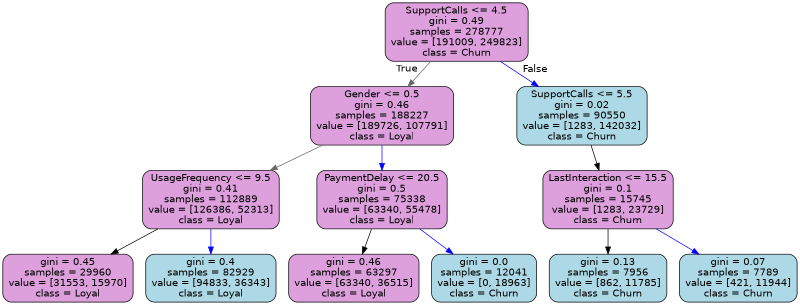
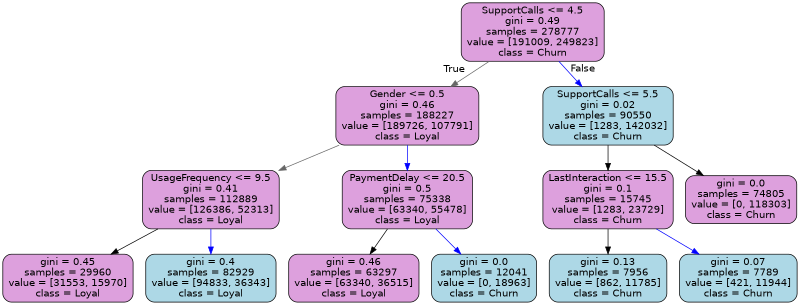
none -> (741, 200)
